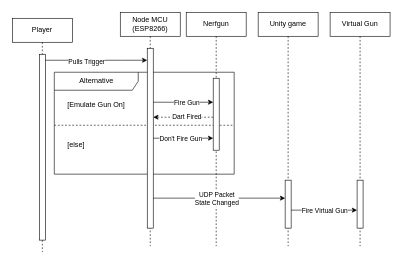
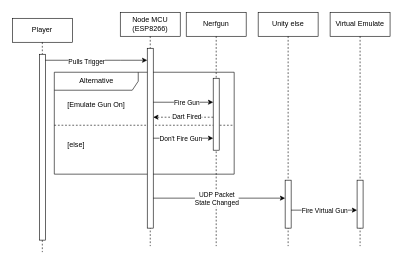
(288, 24) -> (288, 24)
(360, 24) -> (360, 24)
